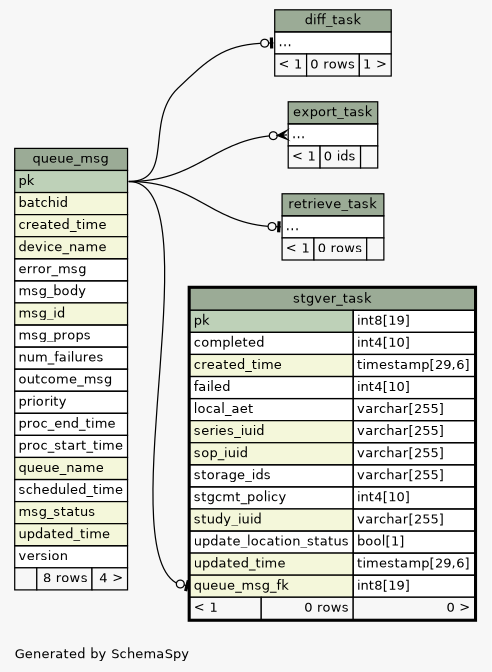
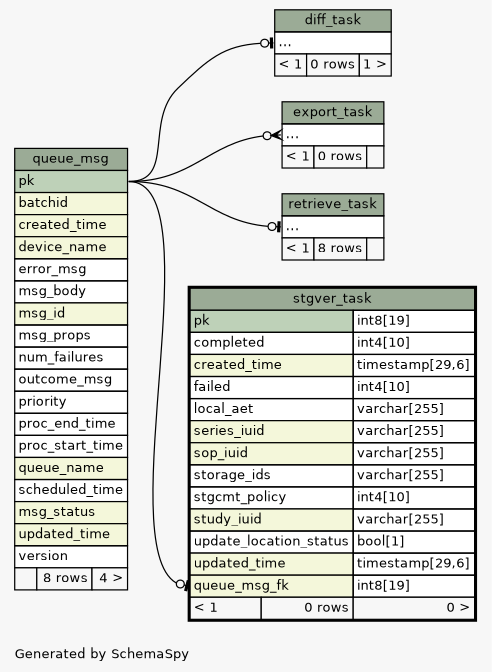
(340, 156) -> (340, 156)
(340, 248) -> (340, 248)
